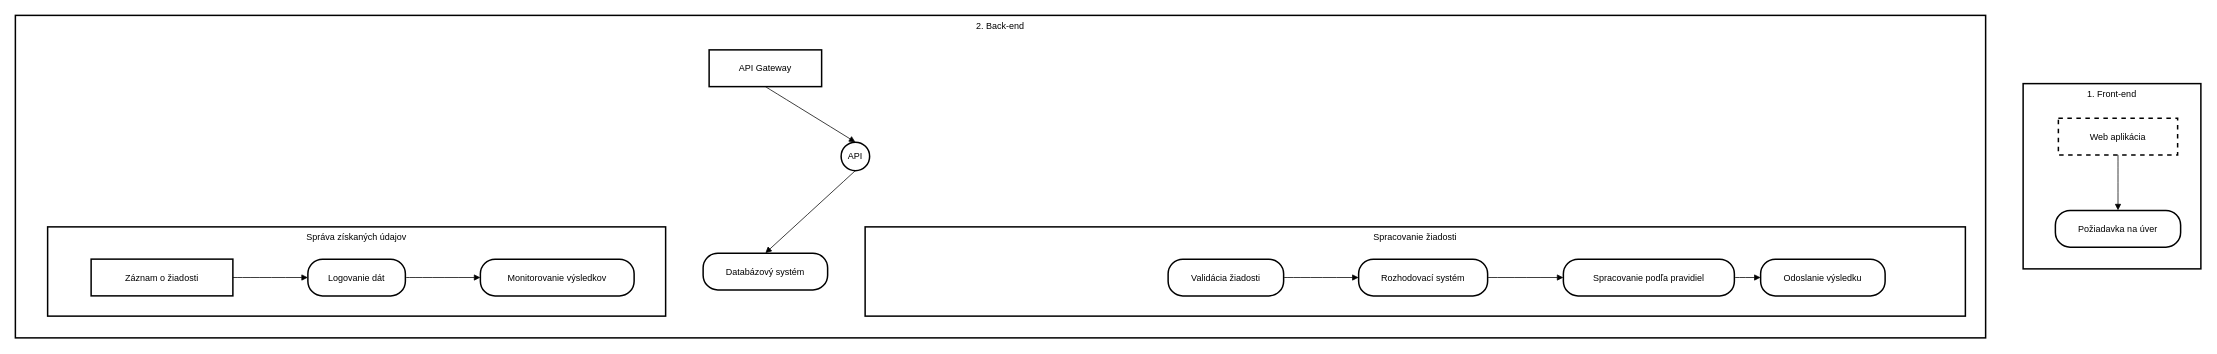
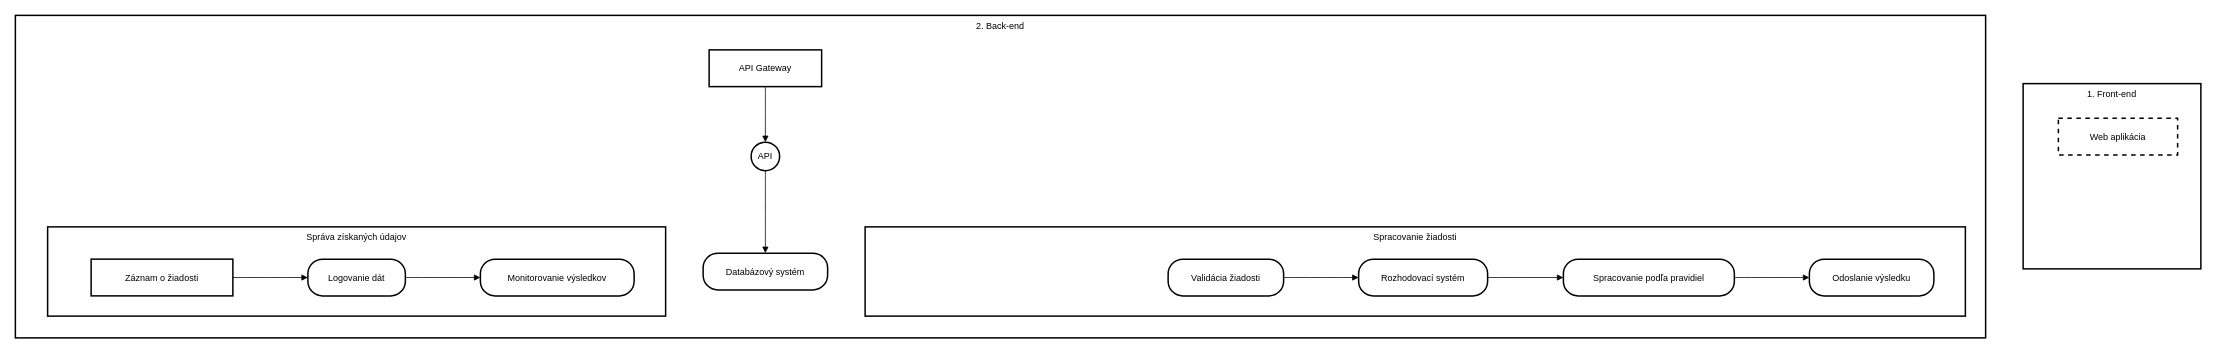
(855, 156) -> (765, 156)
(2118, 203) -> none
(2118, 229) -> none
(1823, 278) -> (1872, 278)
